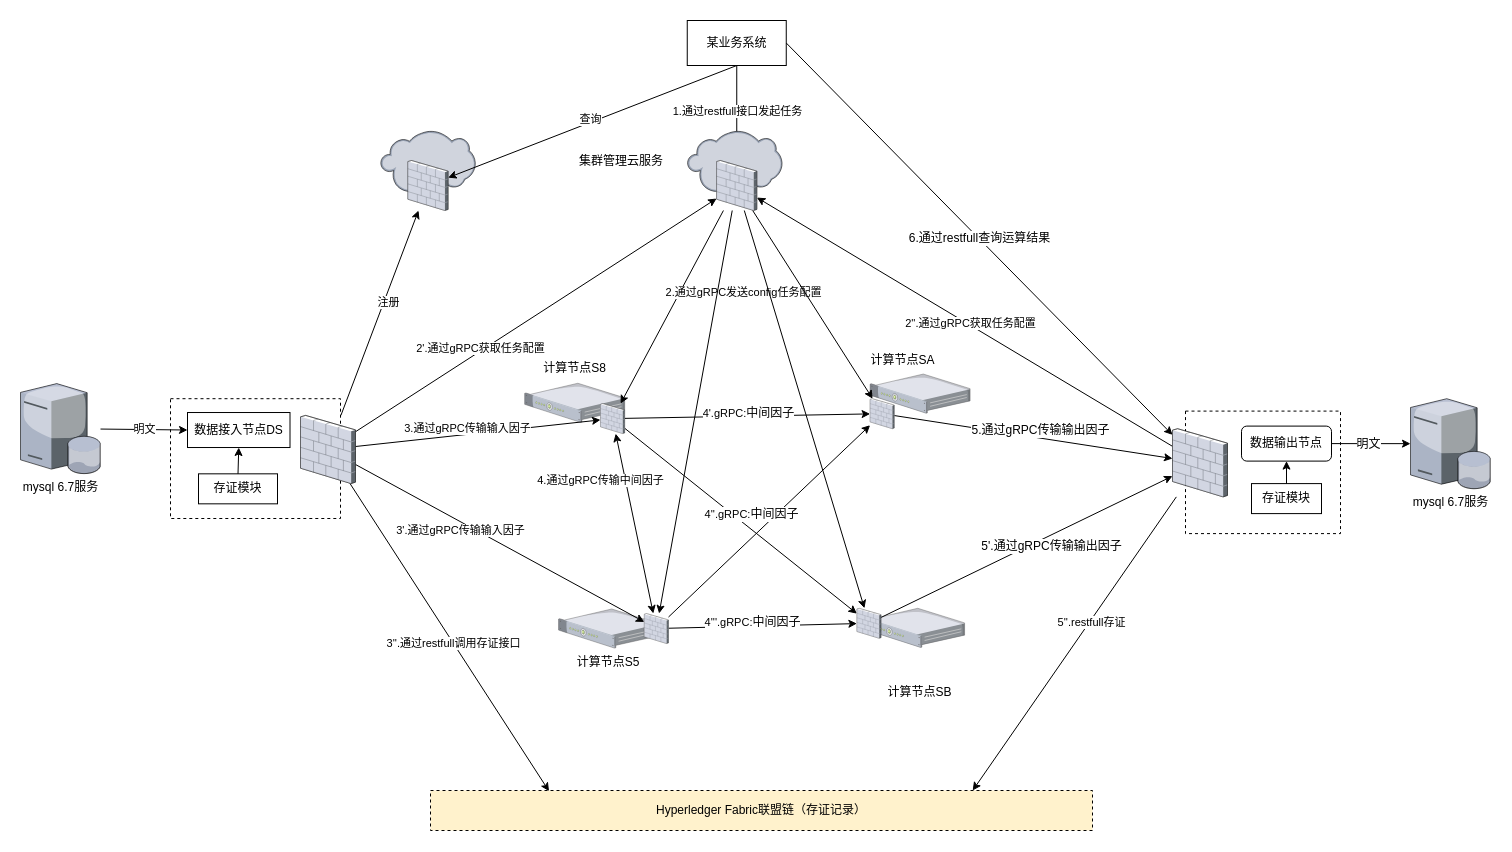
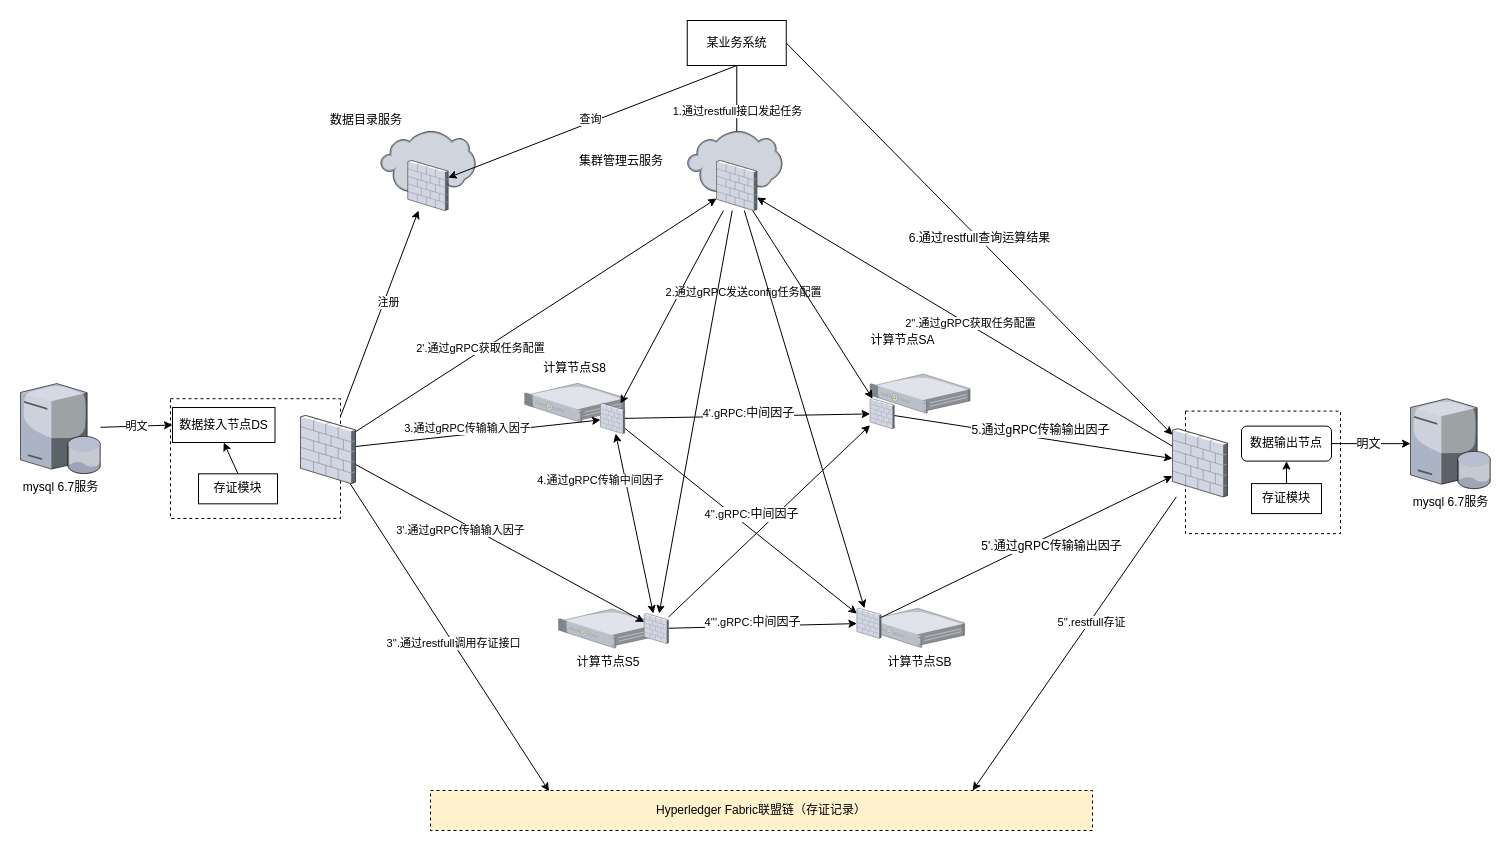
none -> (366, 121)
(903, 361) -> (903, 341)
(239, 430) -> (224, 425)
(920, 693) -> (920, 663)
